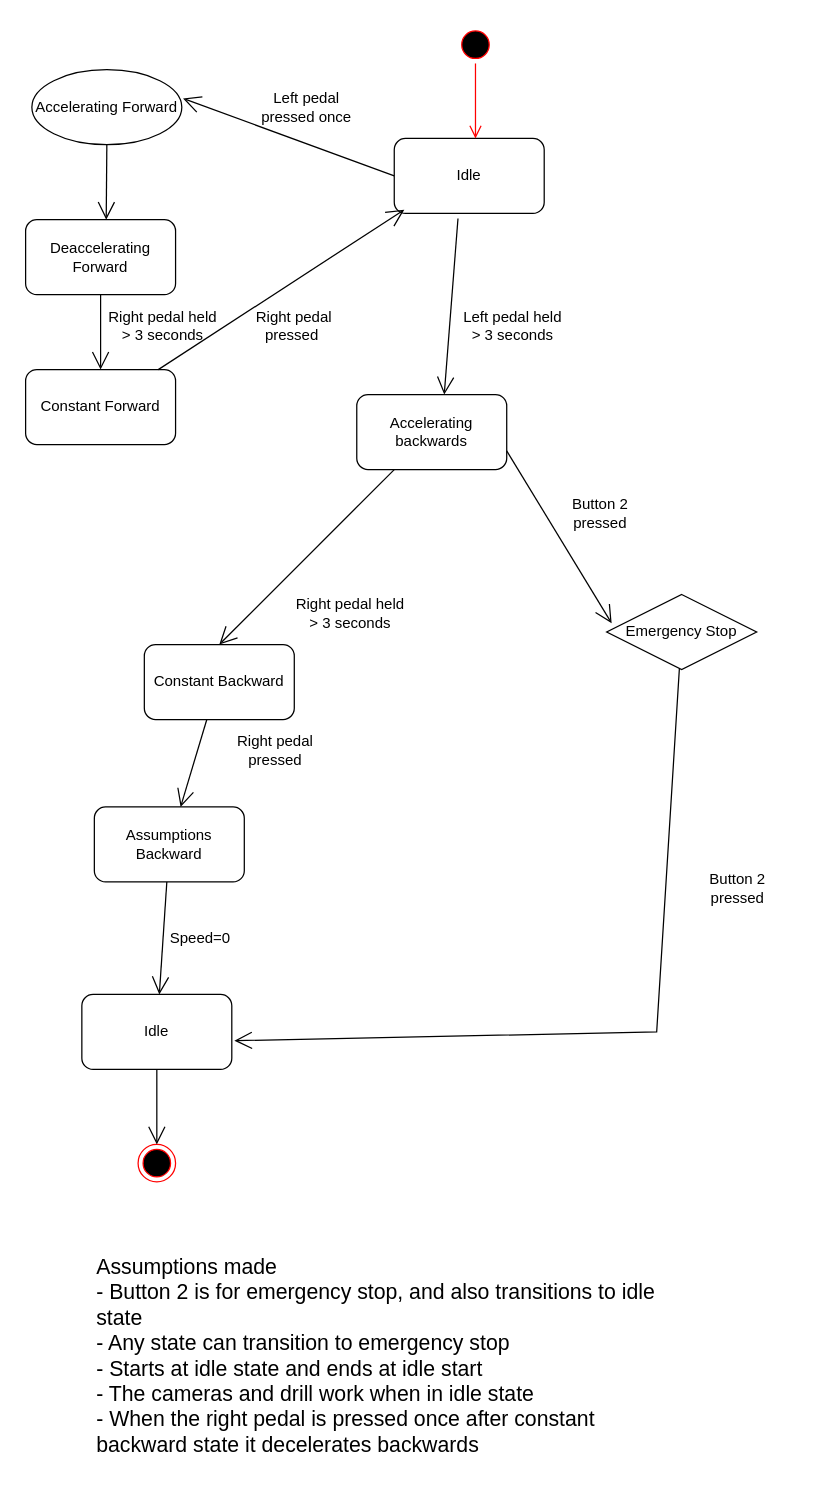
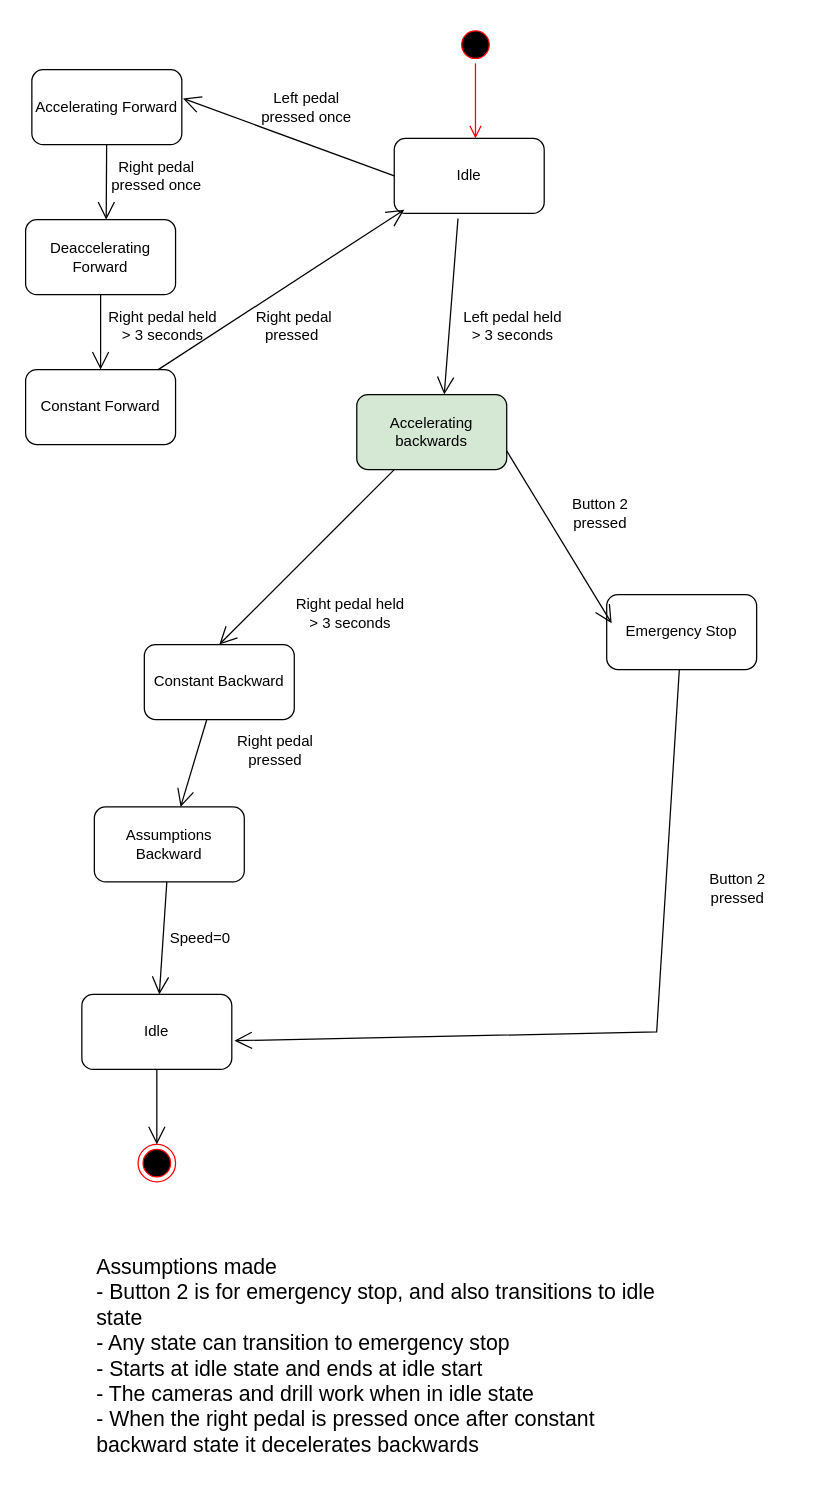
(107, 107) -> (107, 107)
none -> (157, 176)
(432, 432) -> (432, 432)
(682, 632) -> (682, 632)
